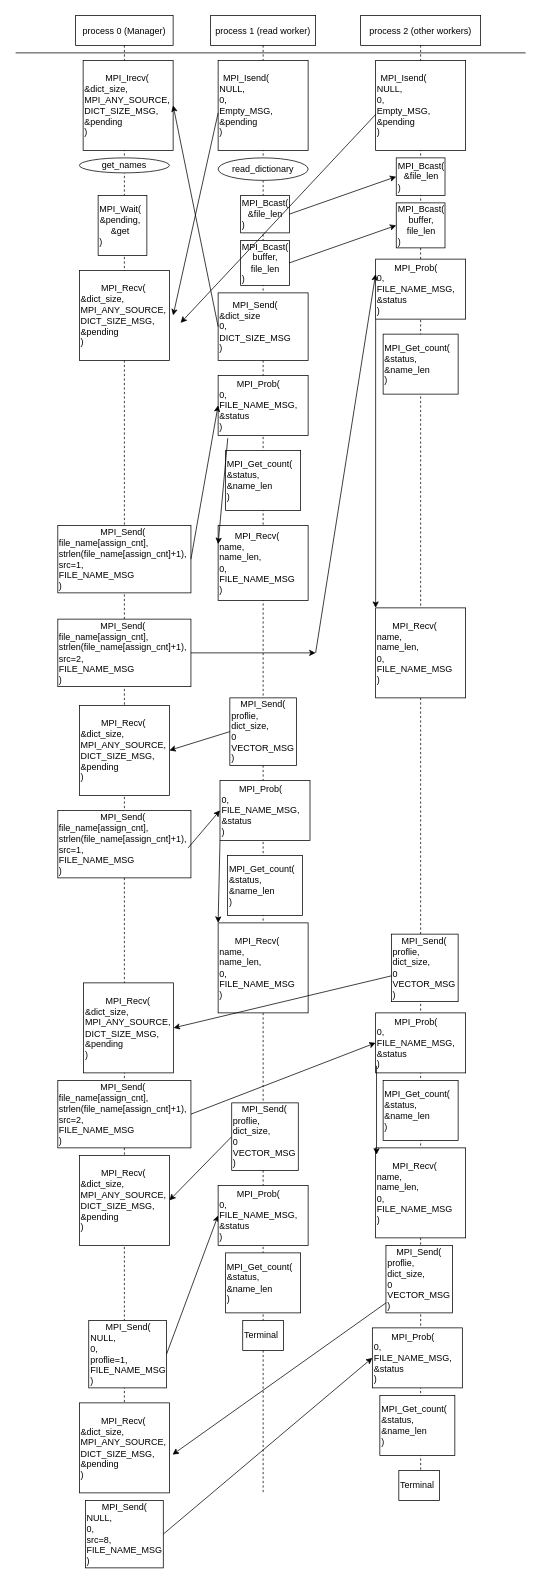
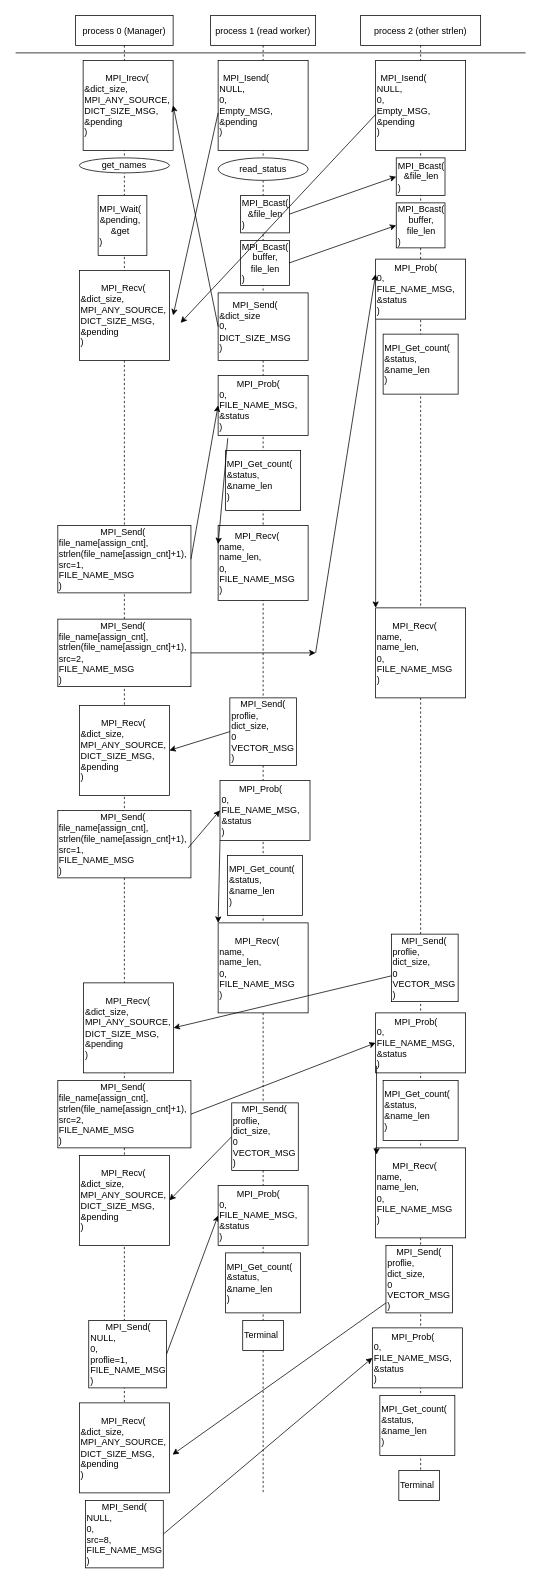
(420, 31) -> (420, 31)
(263, 169) -> (263, 169)
